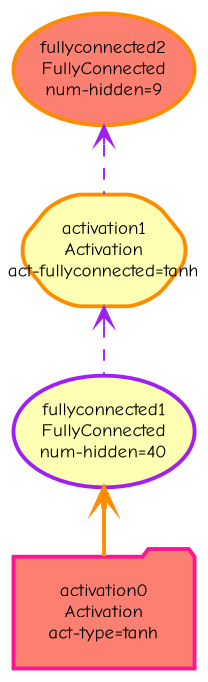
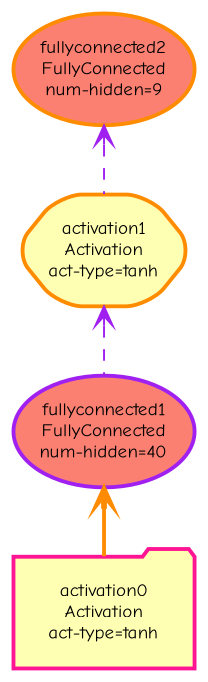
(104, 250) -> (104, 250)
(104, 432) -> (104, 432)
(104, 613) -> (104, 613)
